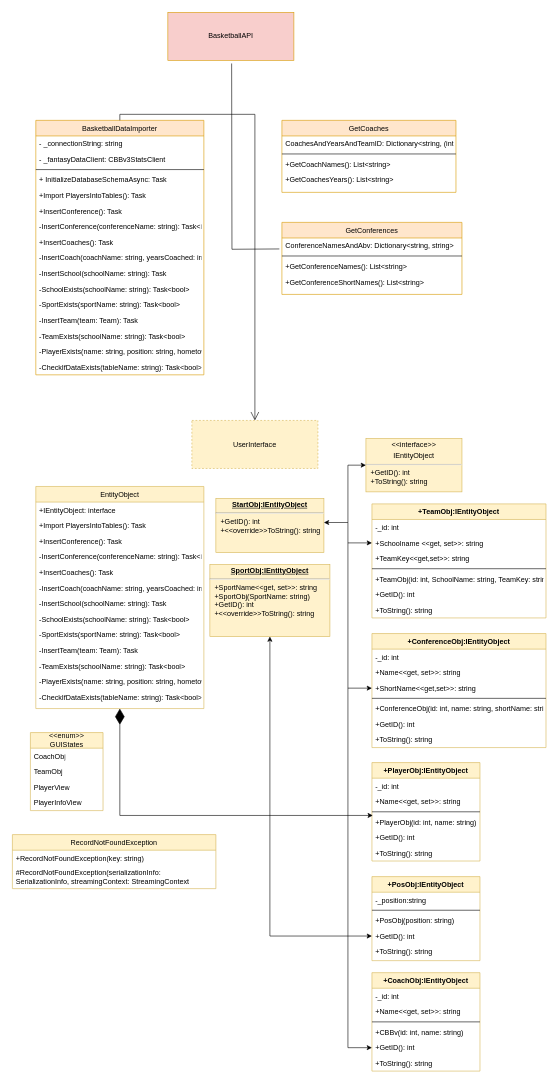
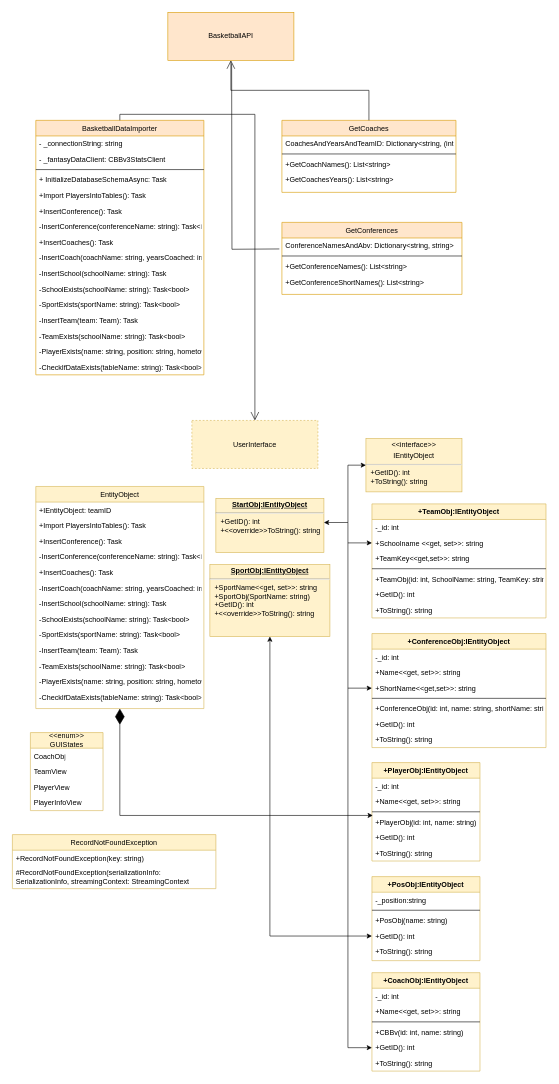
(231, 36) -> (231, 36)
none -> (316, 90)
(86, 510) -> (81, 510)
(48, 772) -> (49, 772)
(421, 920) -> (415, 920)
